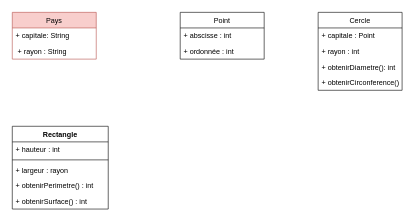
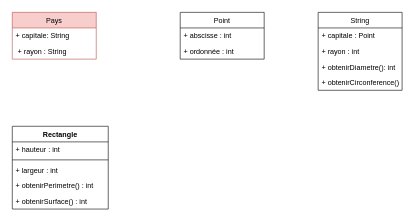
(360, 20) -> (360, 20)
(45, 170) -> (40, 170)
